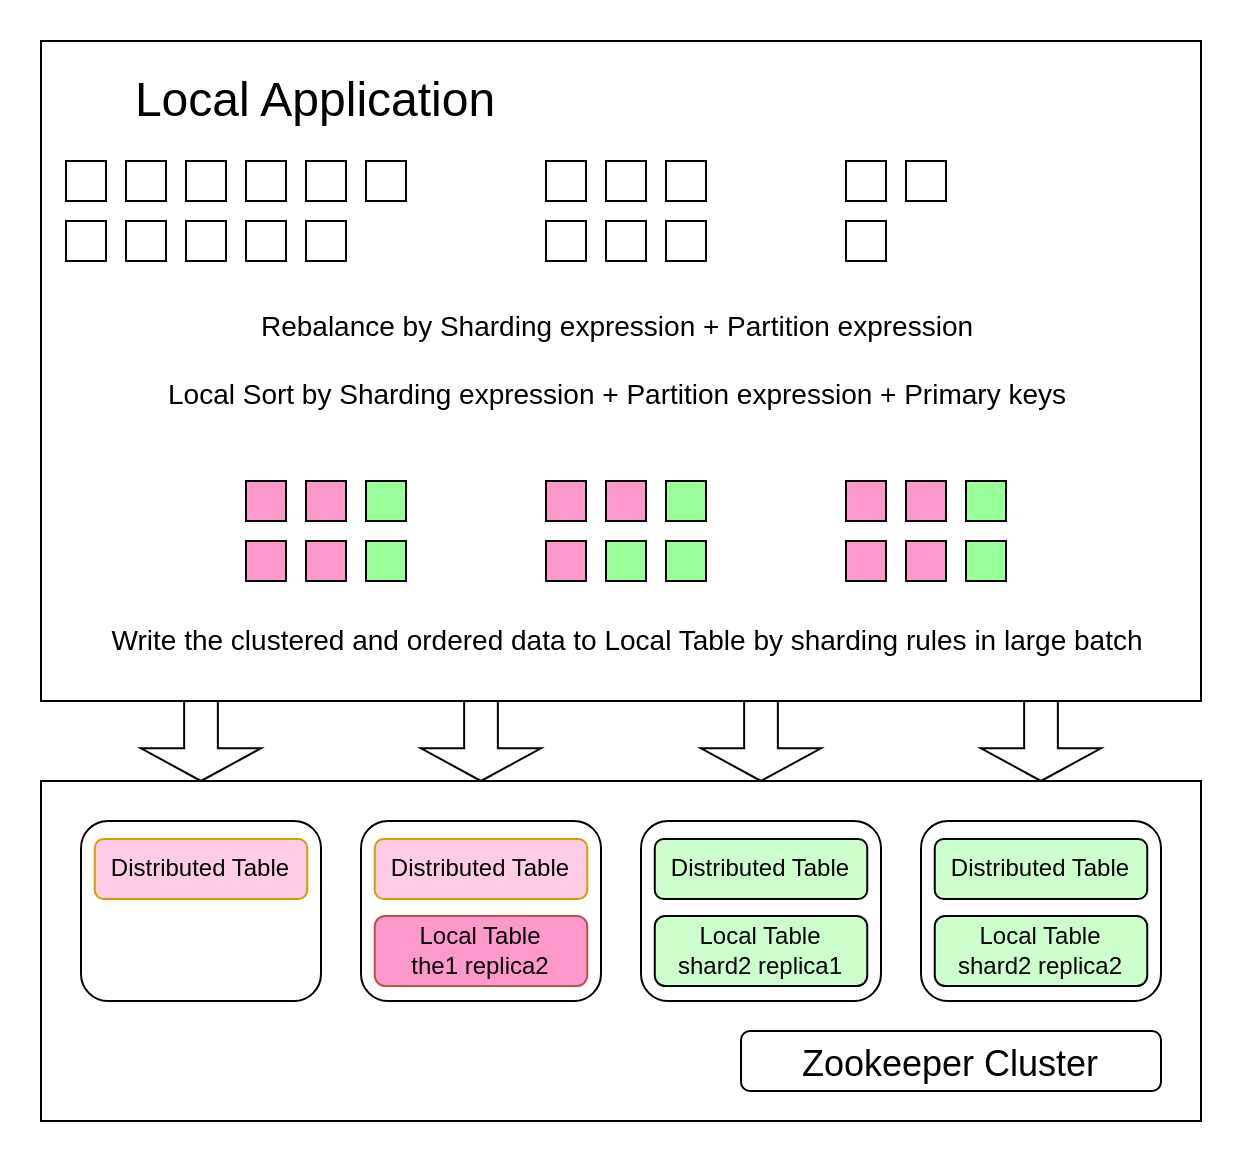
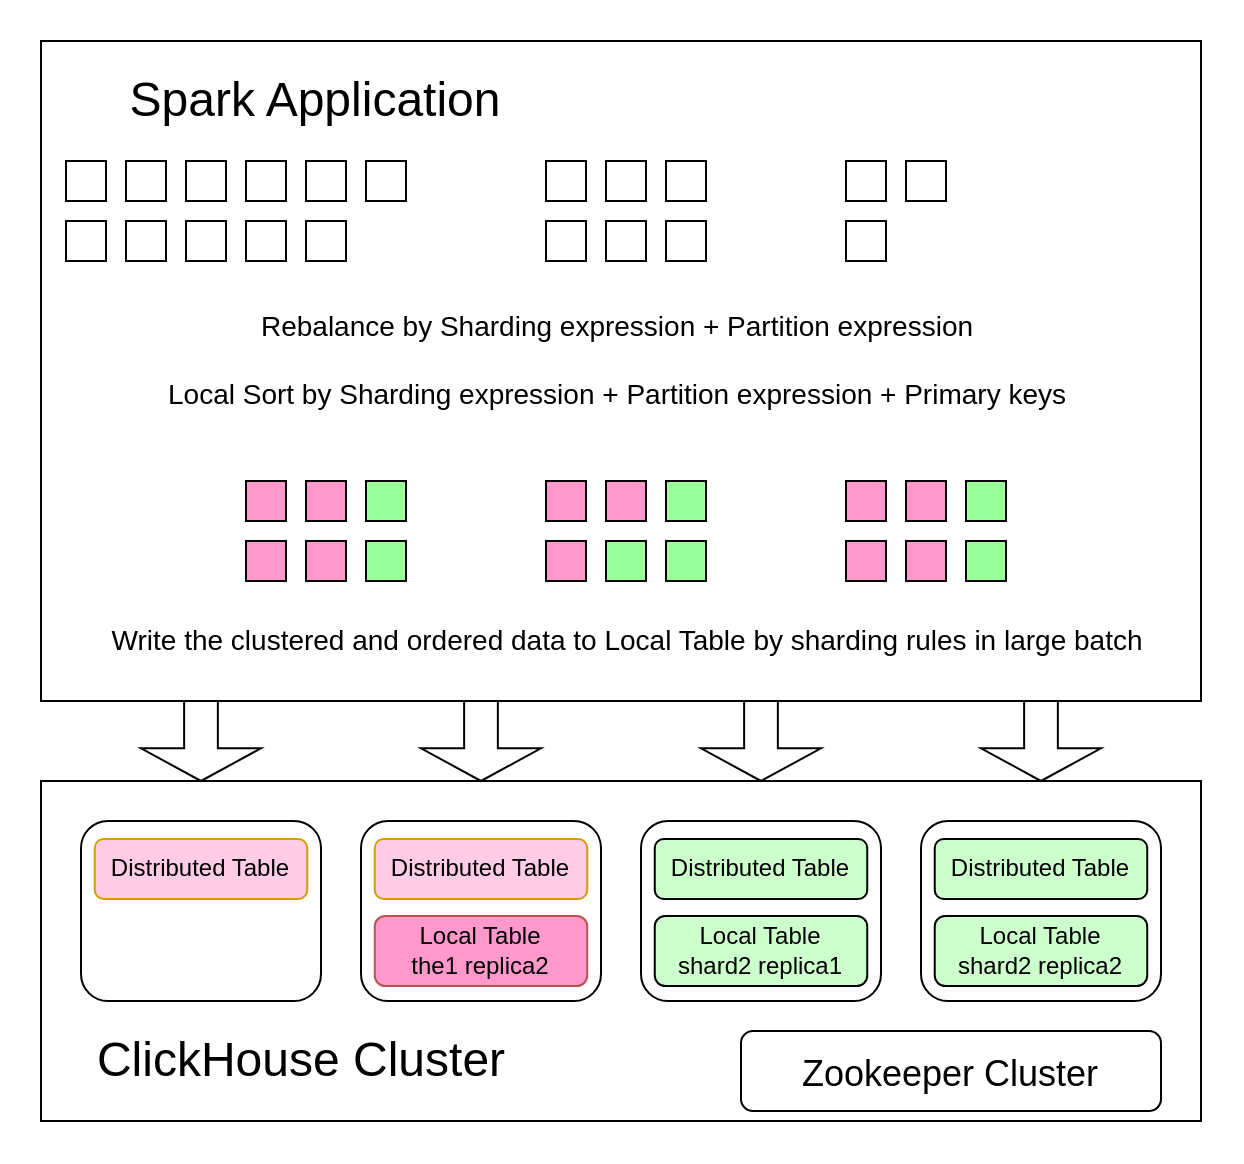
(316, 101) -> (316, 101)
none -> (301, 1061)
(951, 1061) -> (951, 1071)
